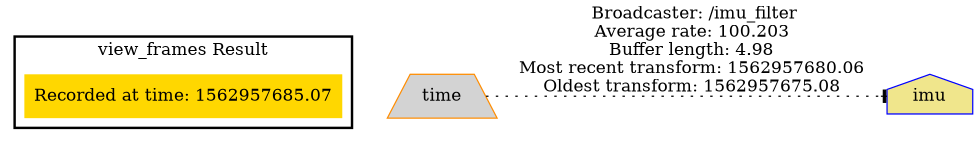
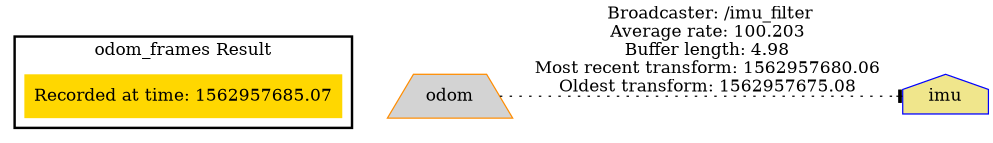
(183, 51) -> (183, 51)
(442, 96) -> (450, 96)
